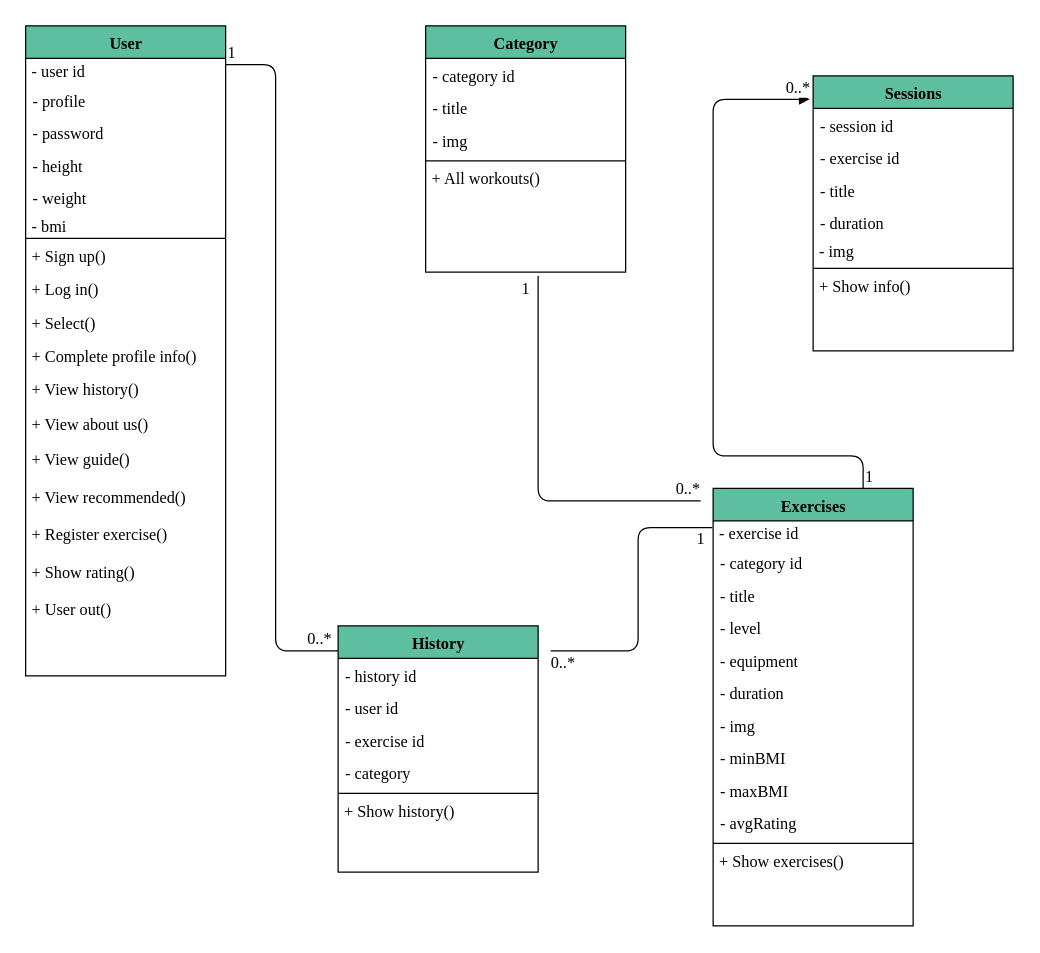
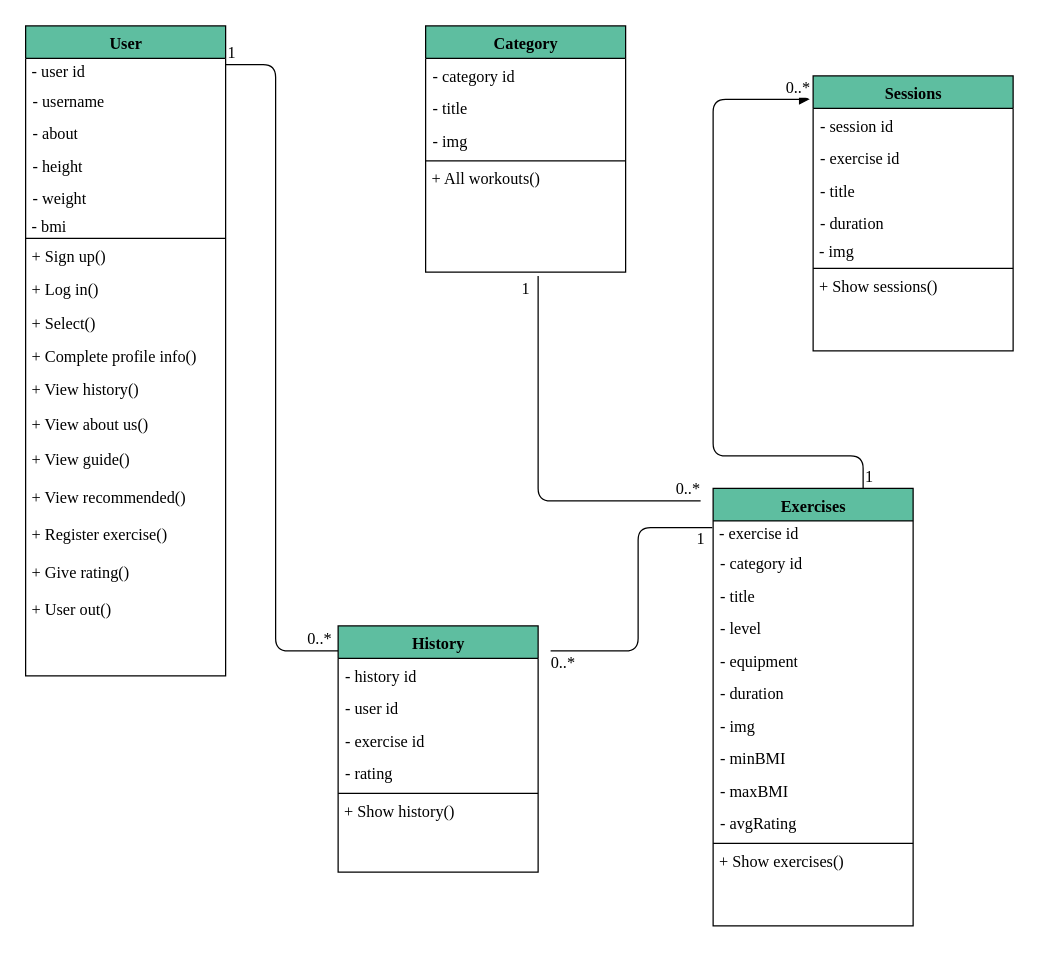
(68, 102) -> (77, 102)
(77, 134) -> (63, 134)
(868, 286) -> (887, 286)
(90, 572) -> (88, 572)
(389, 774) -> (378, 774)
